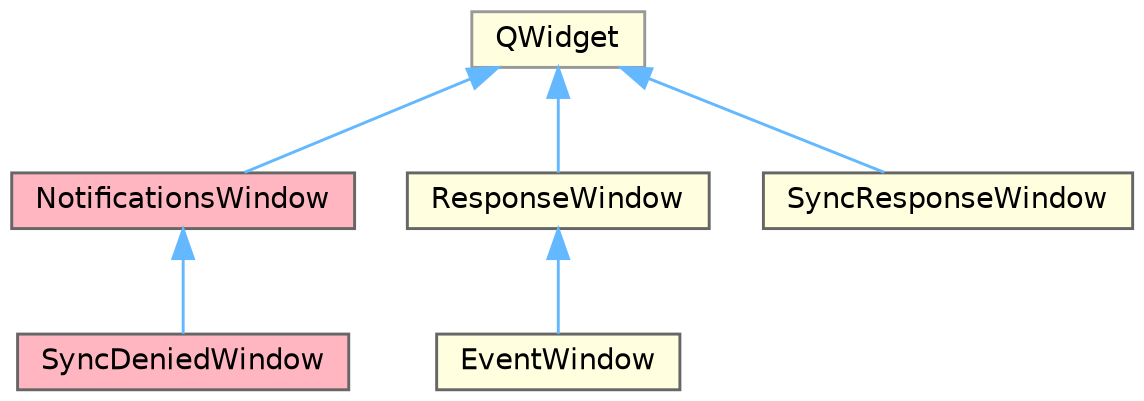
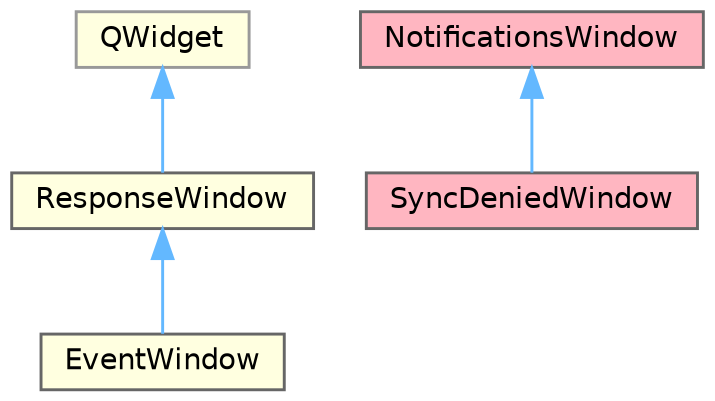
(357, 126) -> none
(948, 201) -> none
